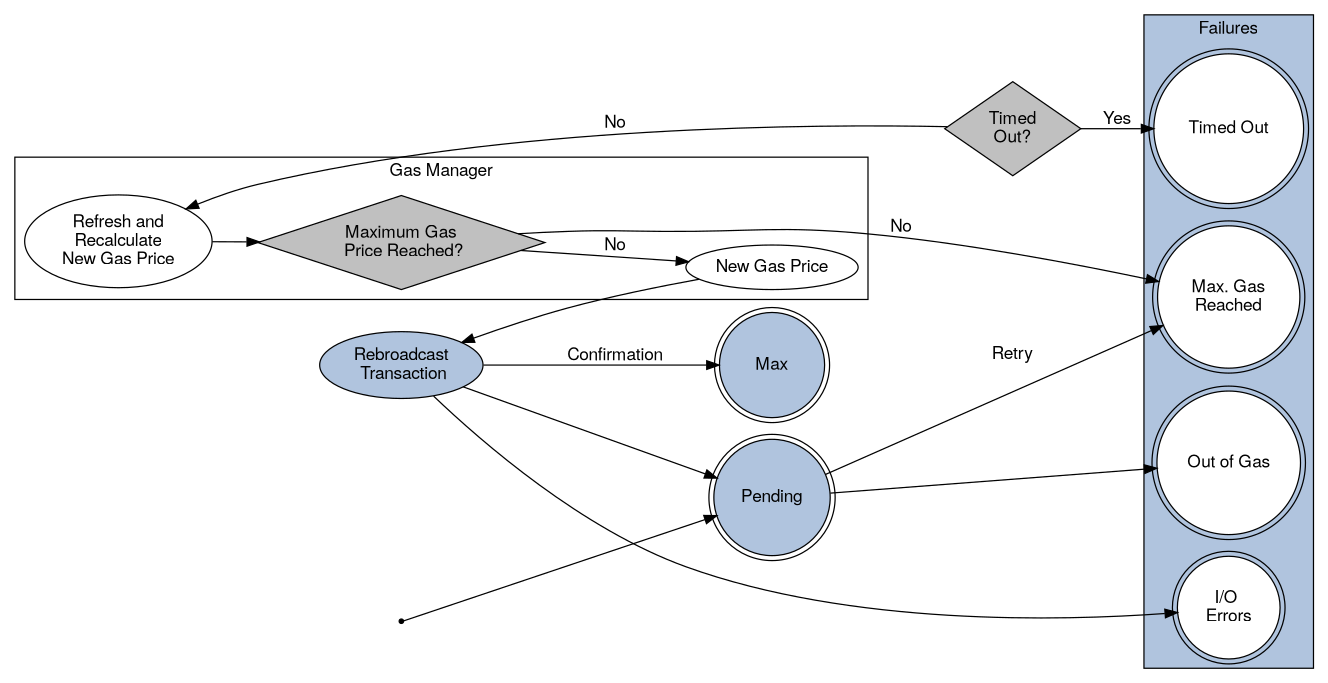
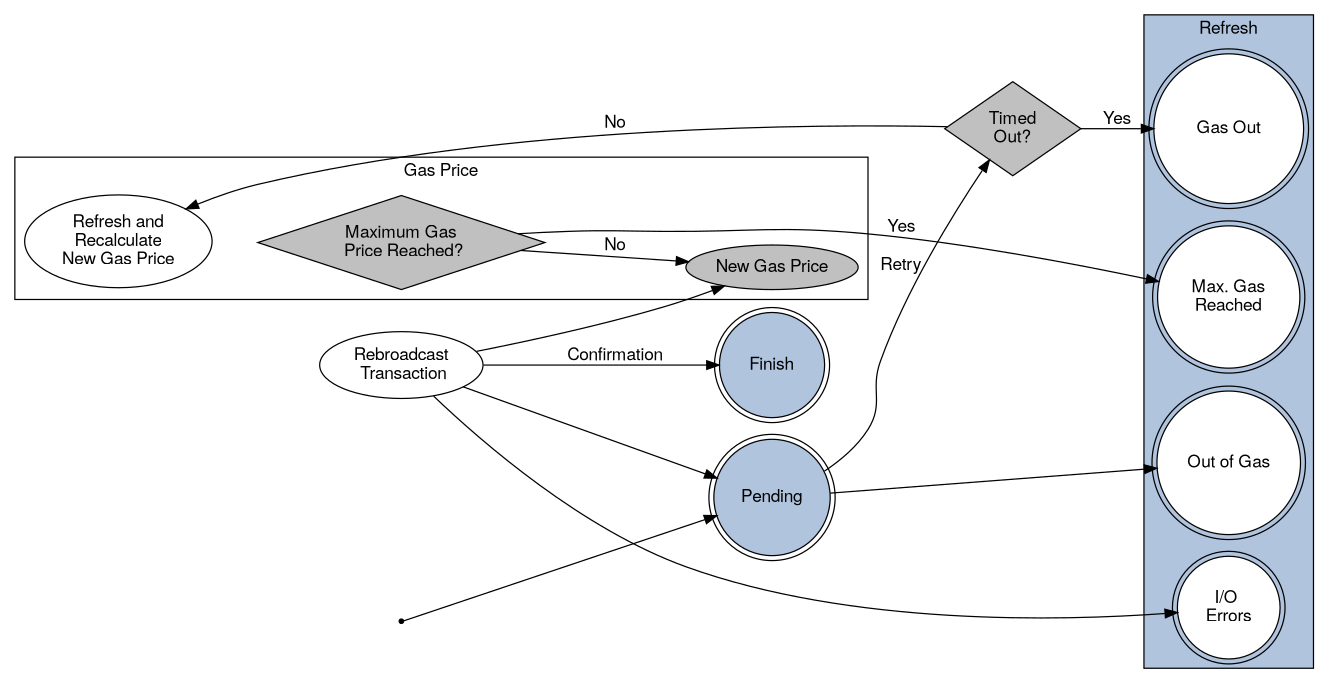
(1229, 29) -> (1229, 29)
(1229, 129) -> (1229, 129)
(441, 171) -> (441, 171)
(901, 227) -> (901, 227)
(229, 242) -> none
(772, 267) -> (772, 267)
(568, 308) -> (596, 325)
(401, 365) -> (401, 365)
(772, 365) -> (772, 365)
(988, 403) -> (897, 322)
